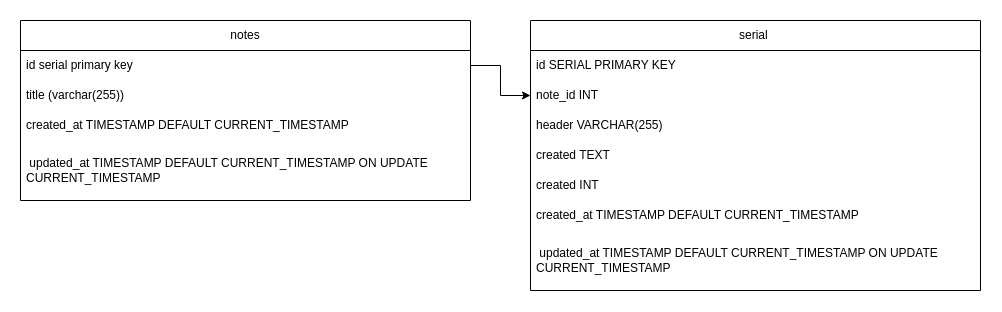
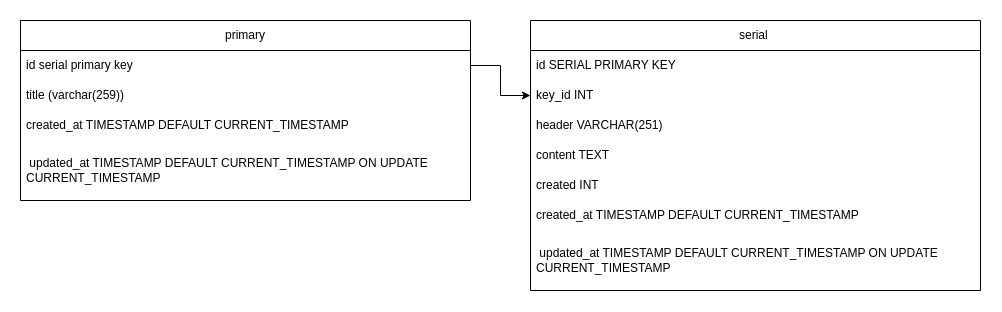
(246, 36) -> (246, 36)
(89, 96) -> (89, 96)
(570, 96) -> (567, 96)
(599, 126) -> (599, 126)
(575, 156) -> (575, 156)
